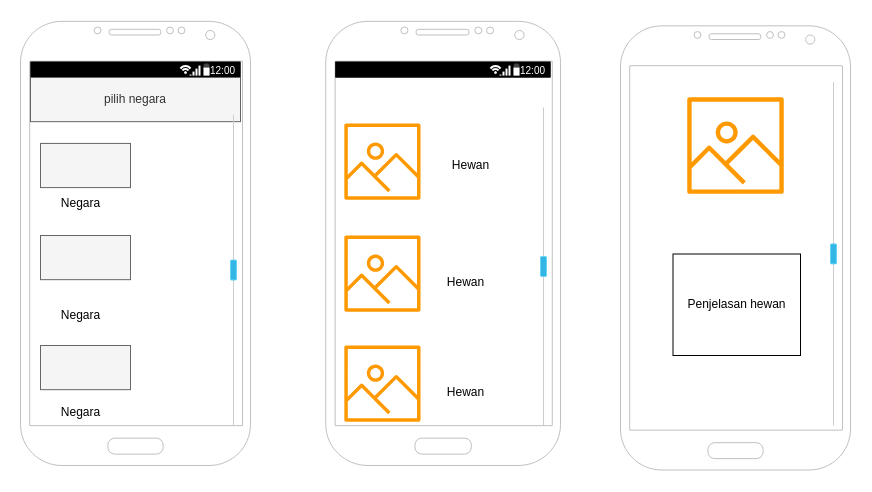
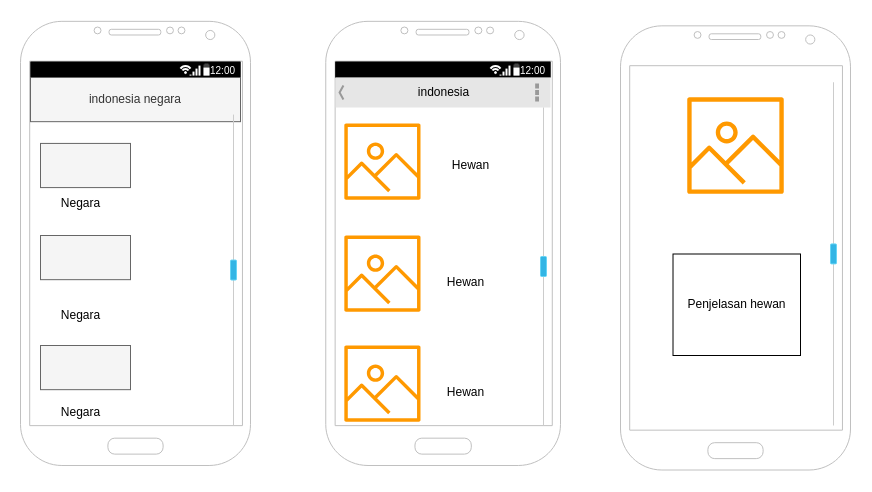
none -> (443, 93)
(136, 100) -> (136, 100)
